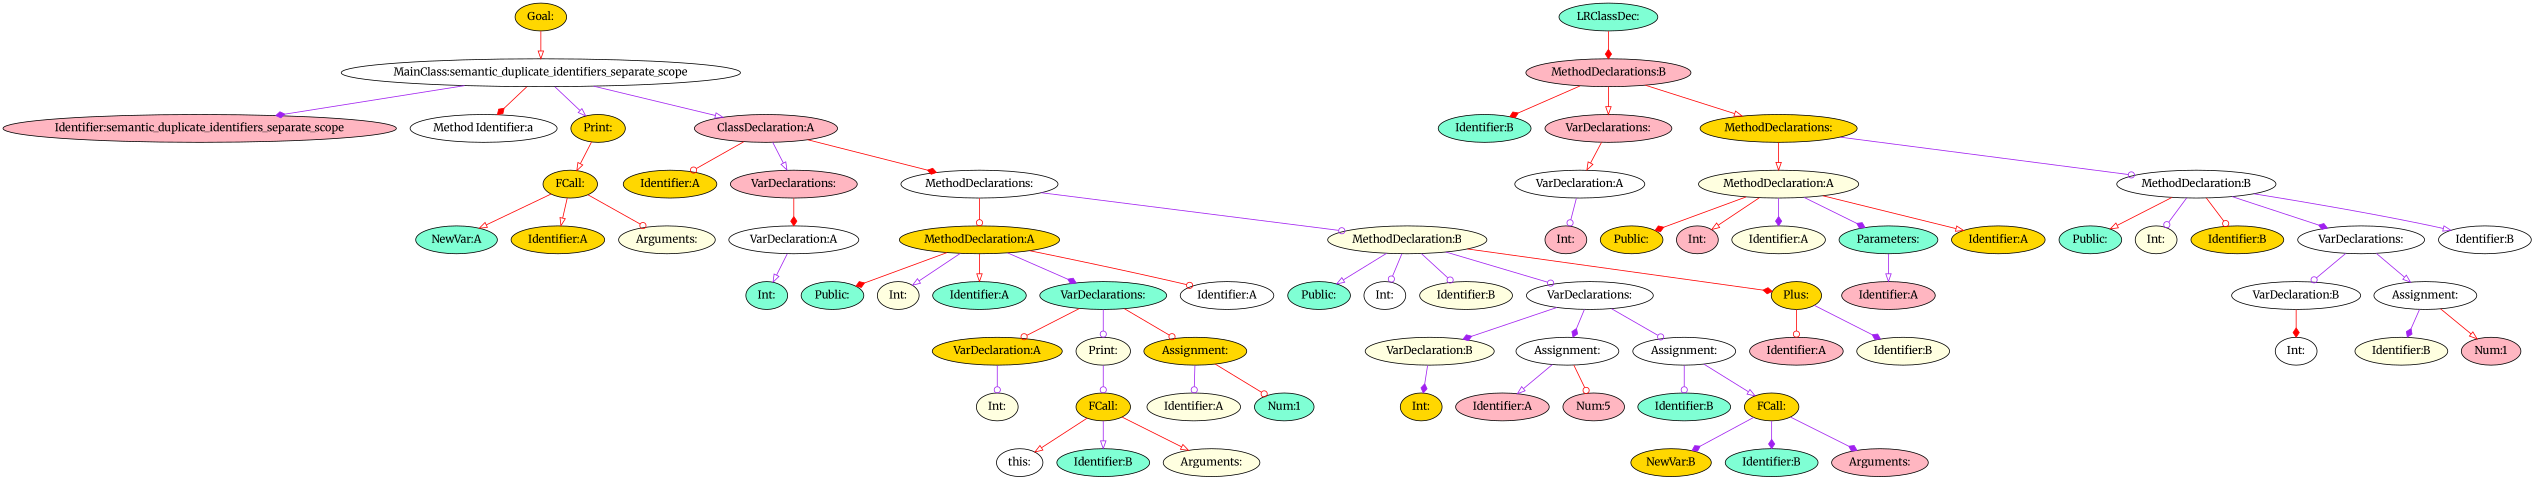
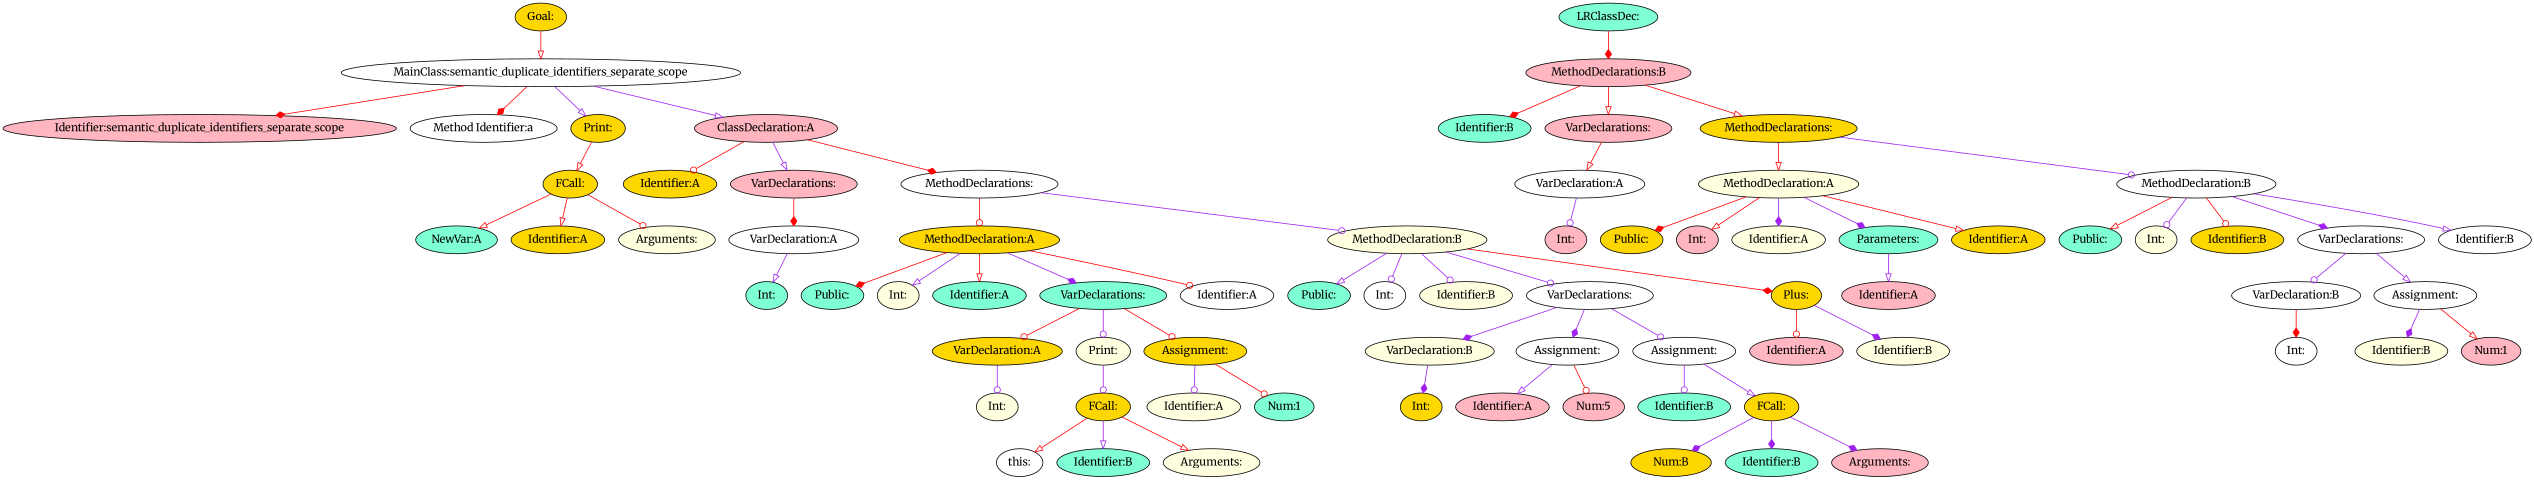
(375, 100) -> (375, 100)
(1671, 463) -> (1671, 463)
